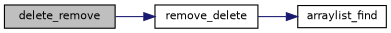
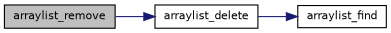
(60, 17) -> (60, 17)
(206, 17) -> (206, 17)
